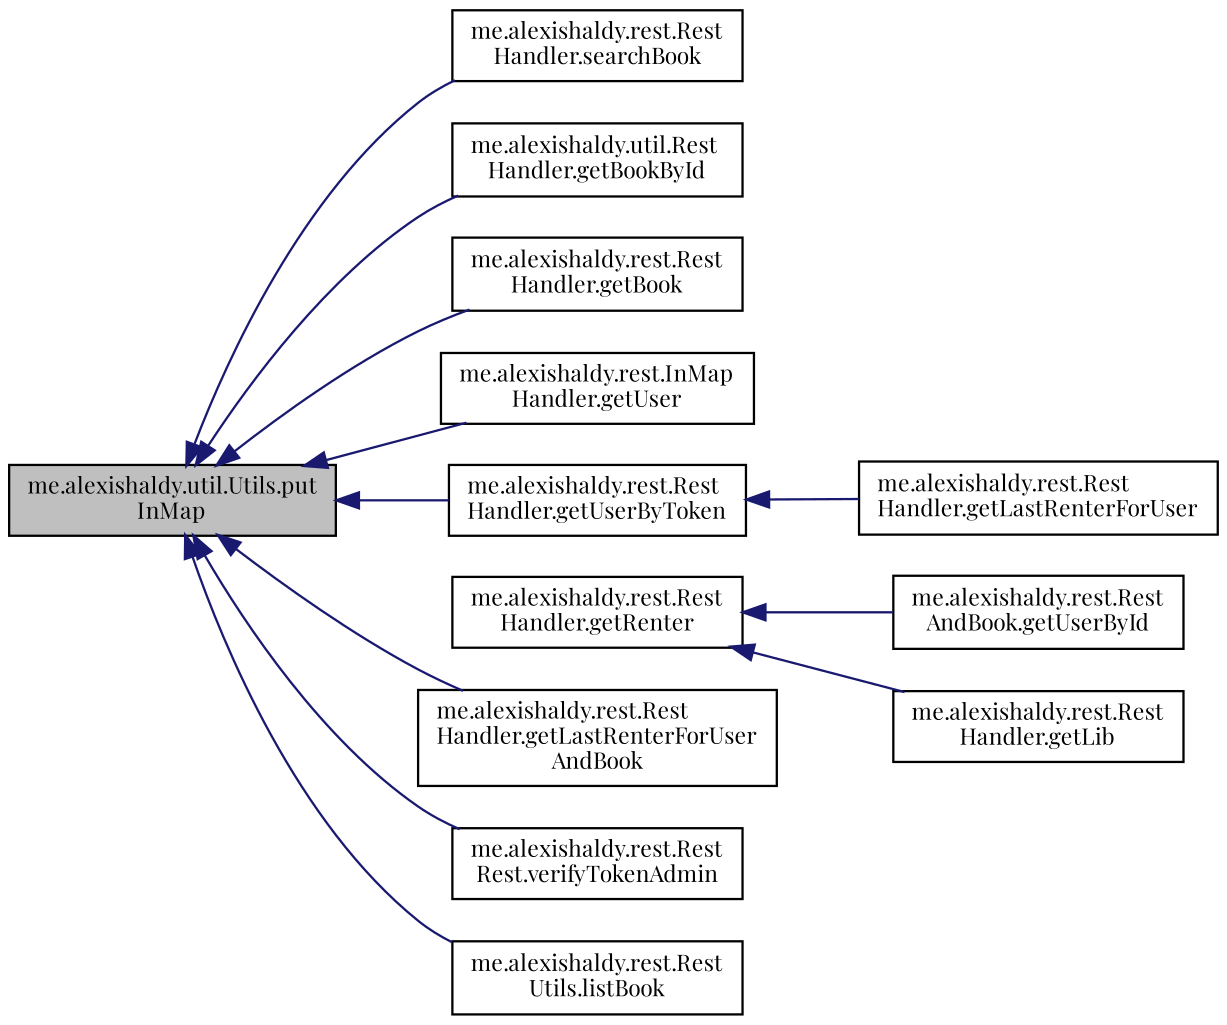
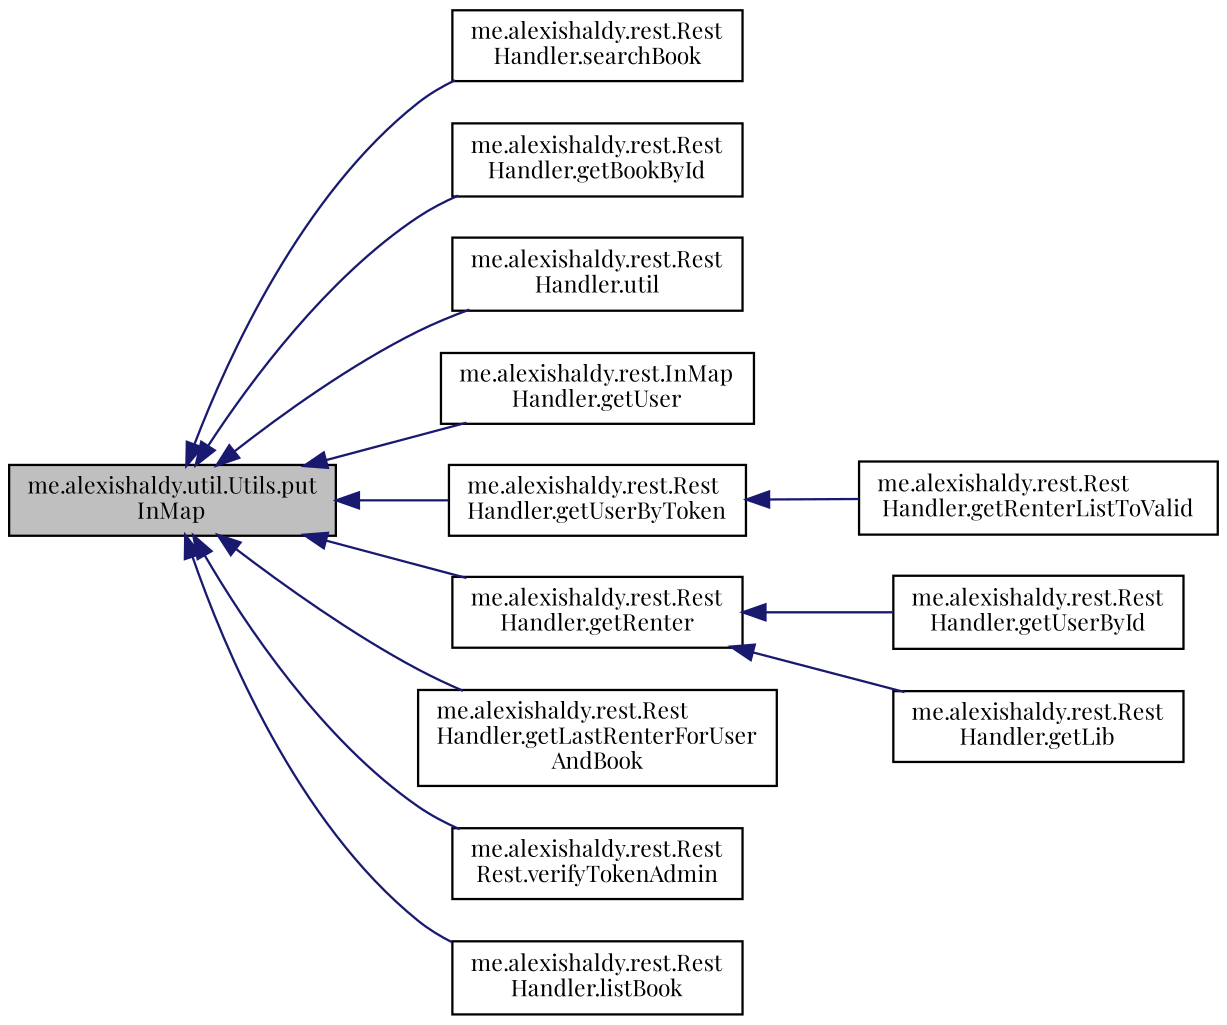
(597, 160) -> (597, 160)
(597, 274) -> (597, 274)
(1038, 498) -> (1038, 498)
none -> (396, 559)
(1038, 612) -> (1038, 612)
(597, 978) -> (597, 978)
